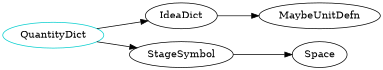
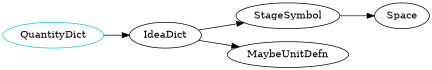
(113, 44) -> (218, 27)
